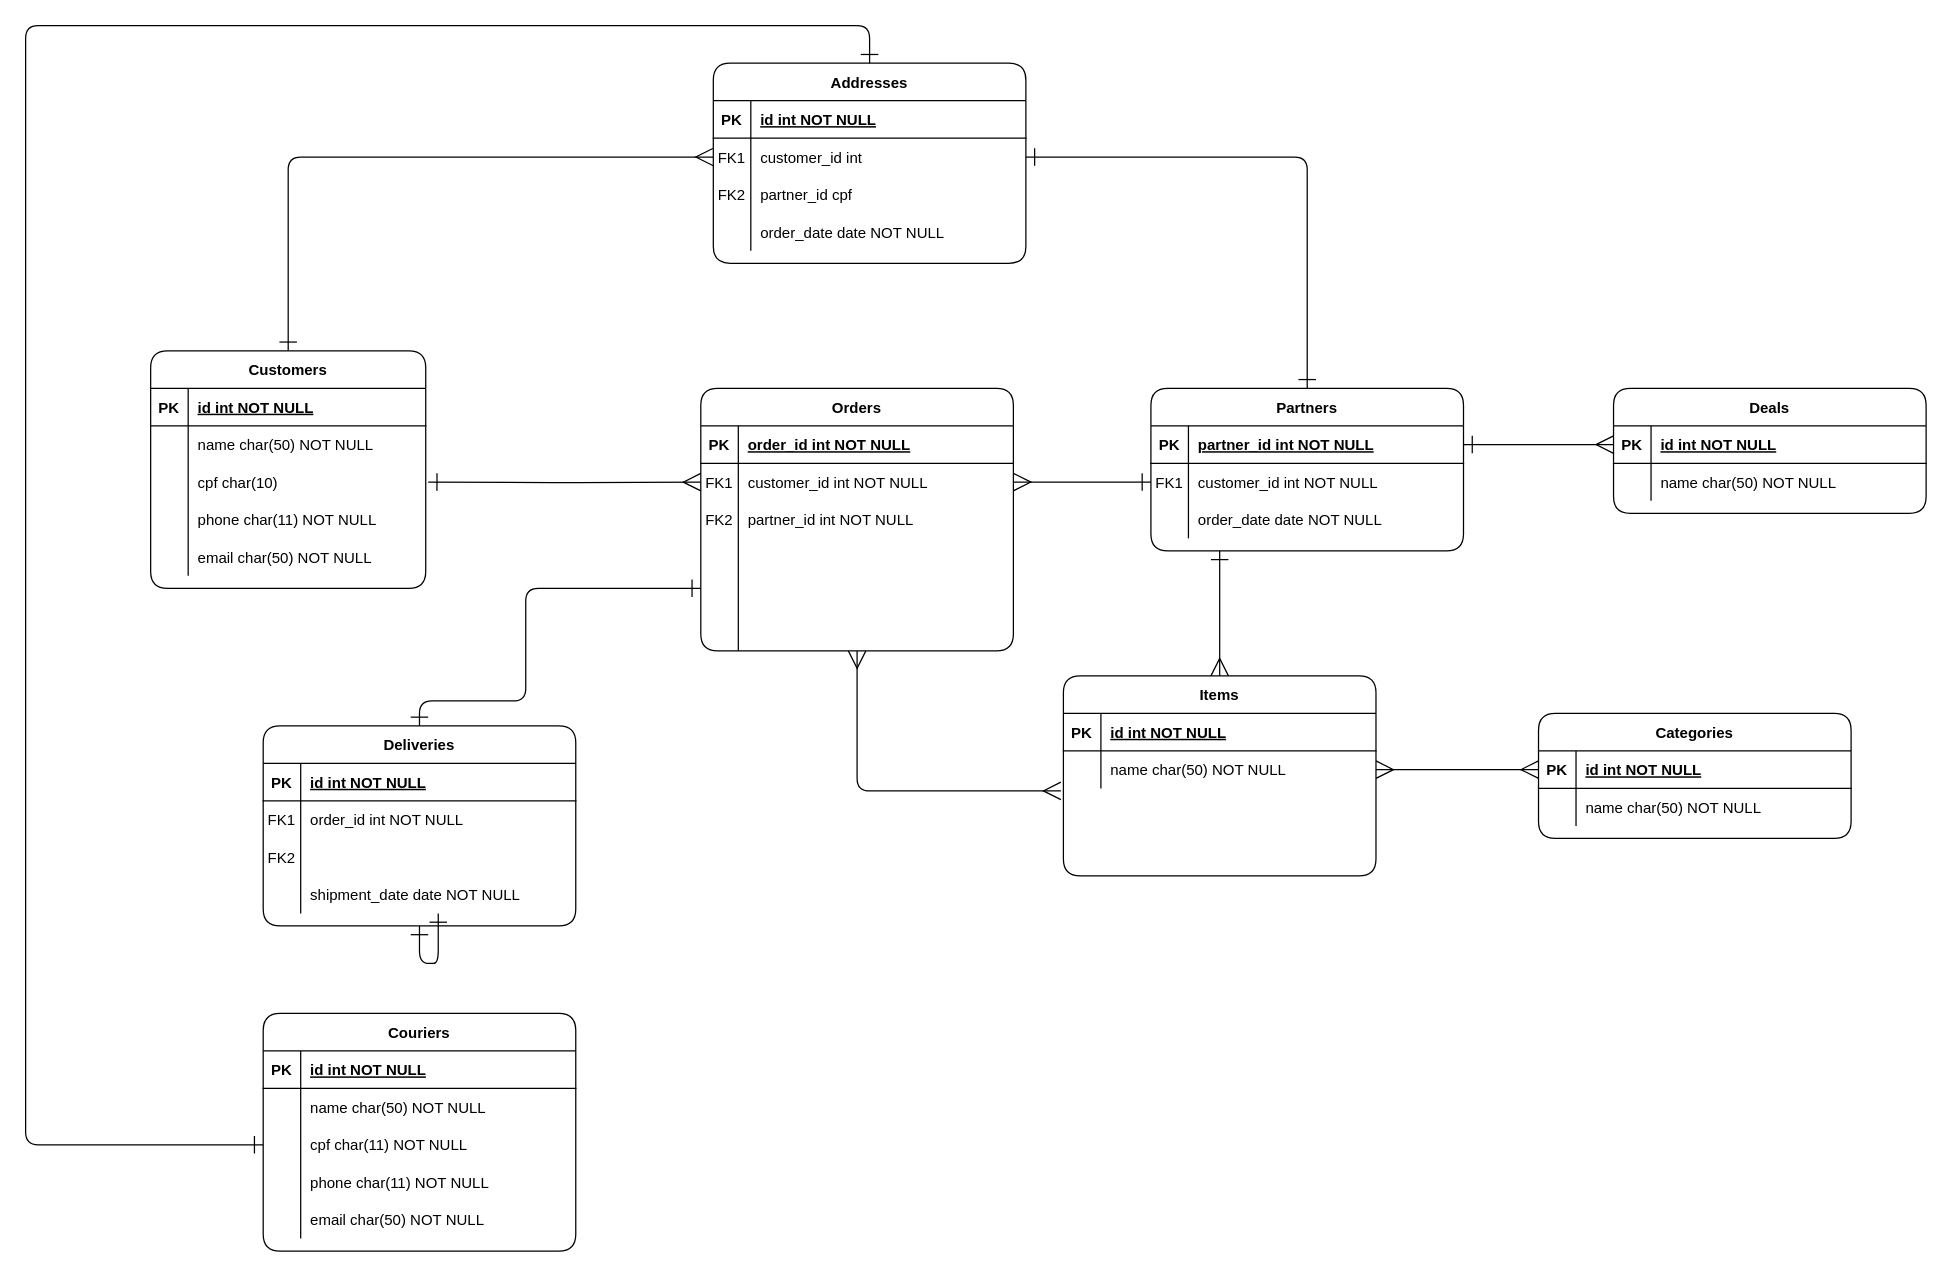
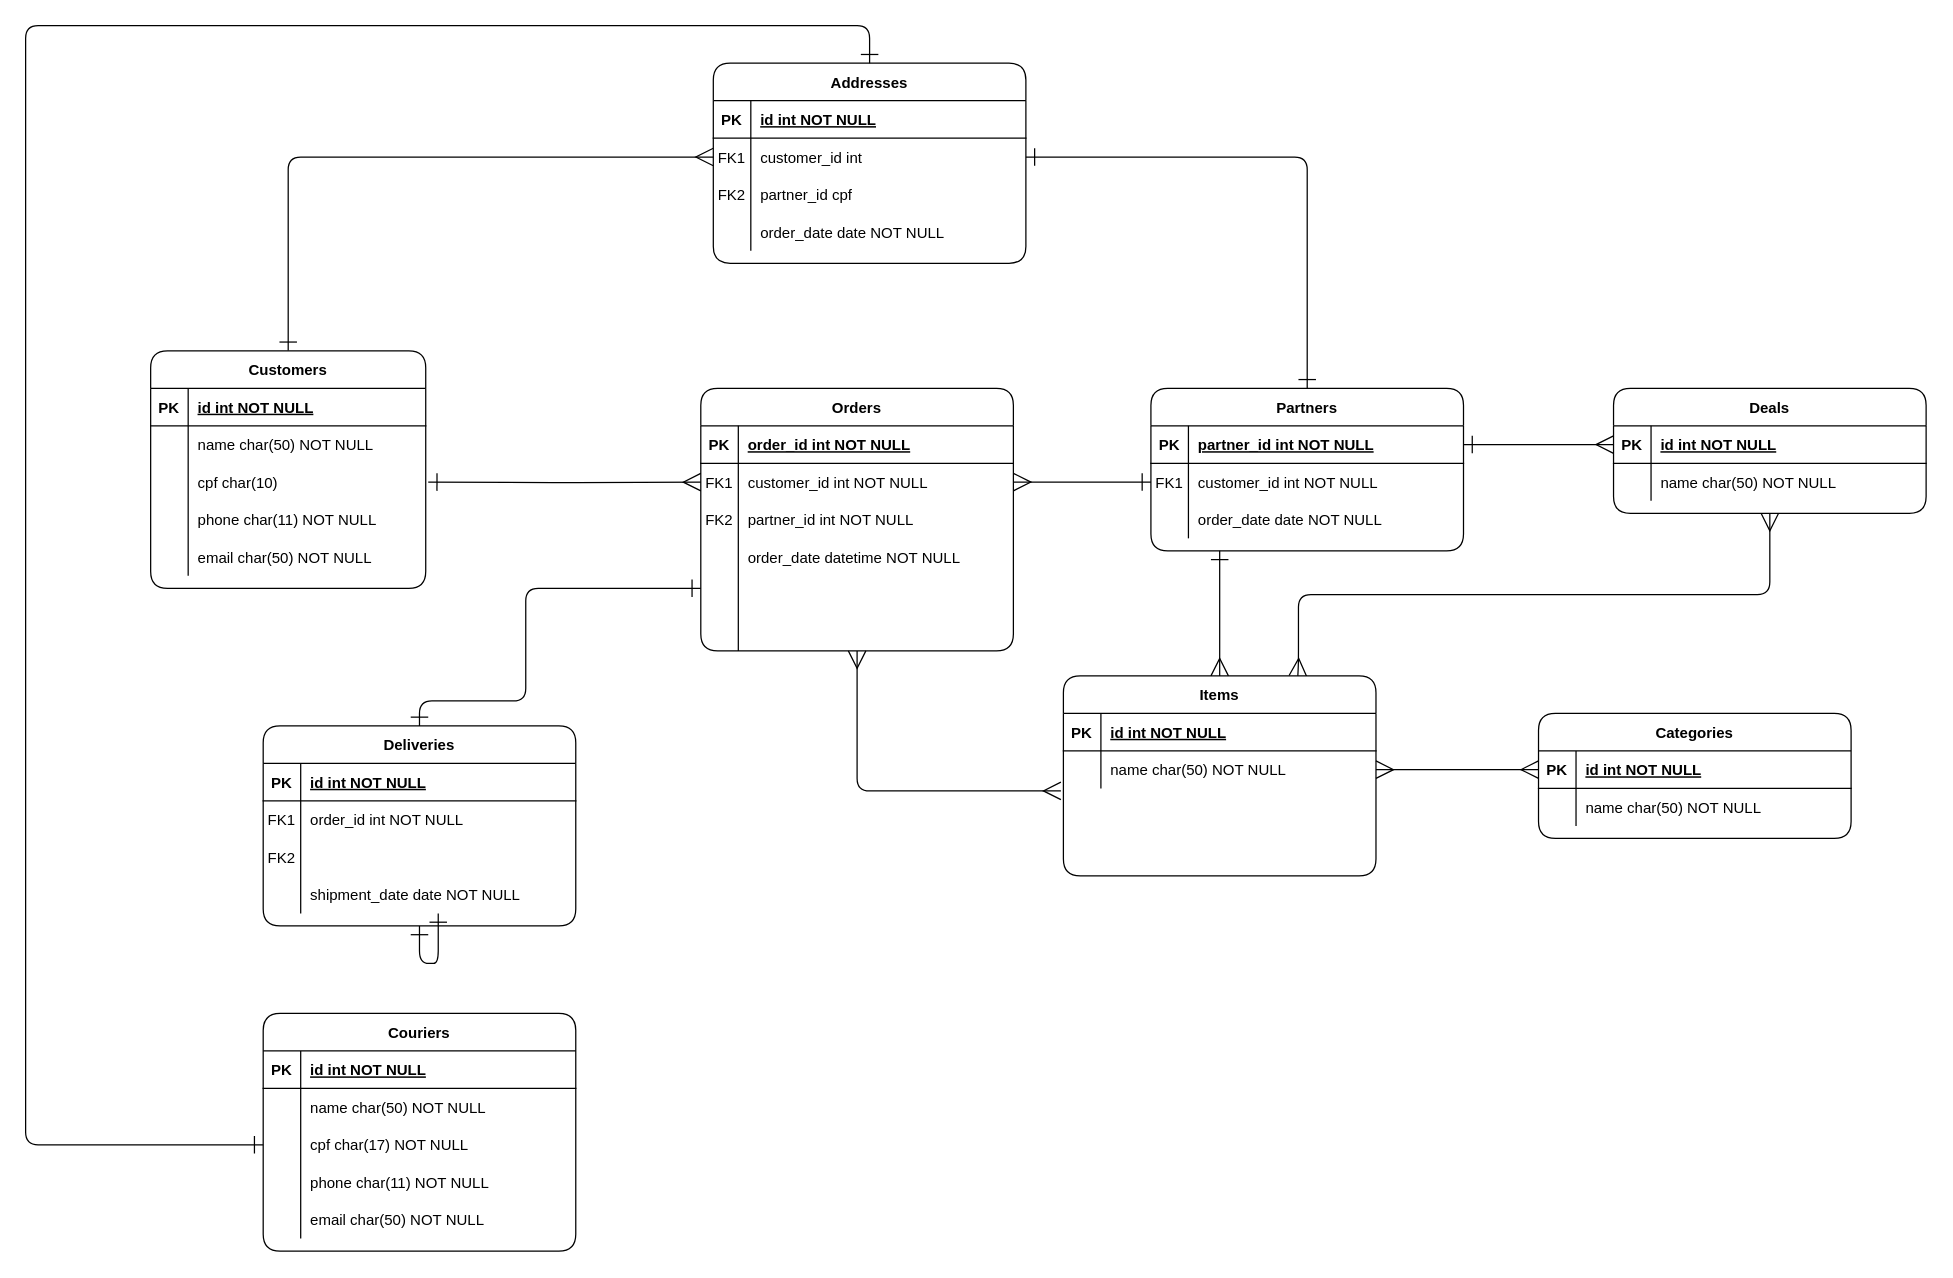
none -> (876, 557)
none -> (1535, 594)
(392, 1145) -> (392, 1145)
